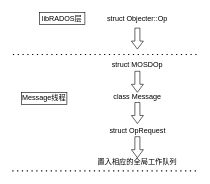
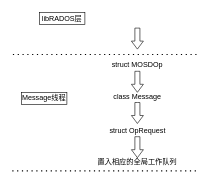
(137, 18) -> none
